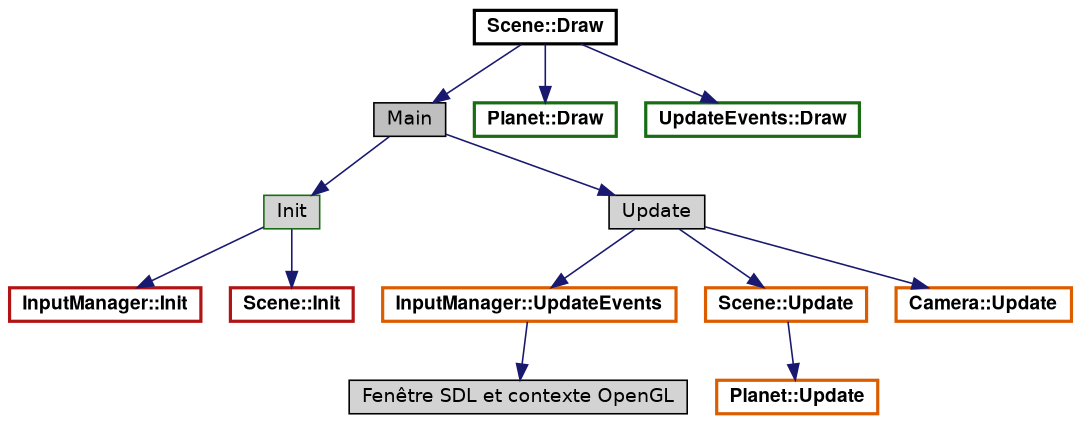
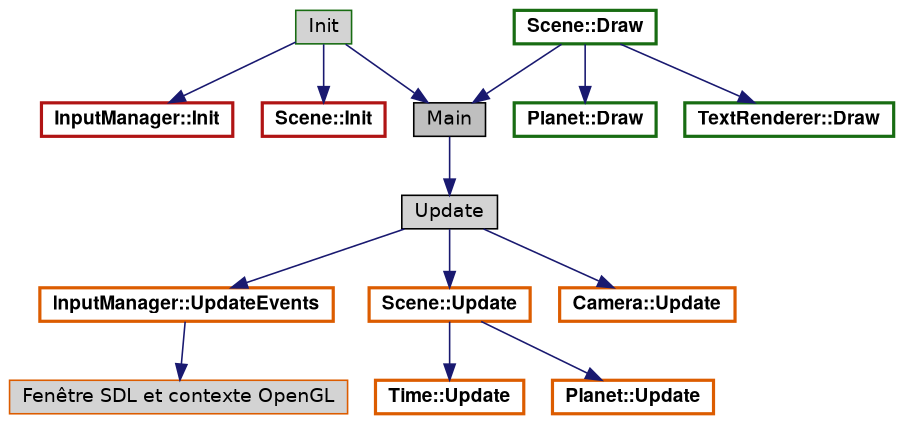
(545, 27) -> (585, 27)
(753, 120) -> (789, 120)
(357, 161) -> (380, 69)
none -> (450, 397)
(518, 397) -> (179, 397)
